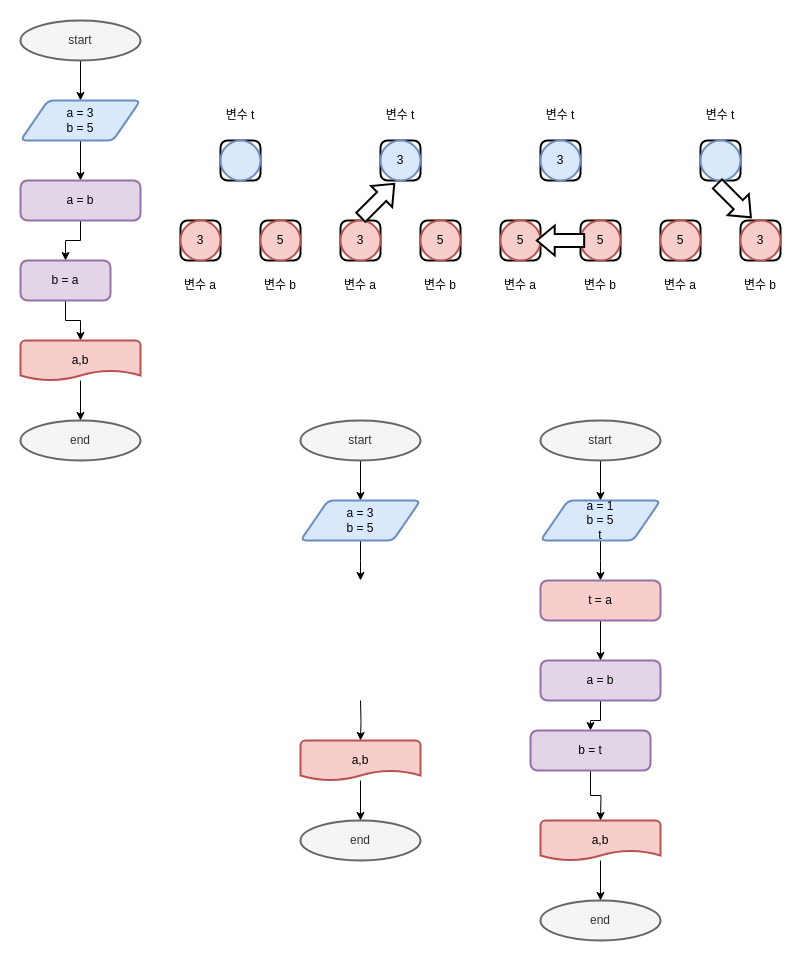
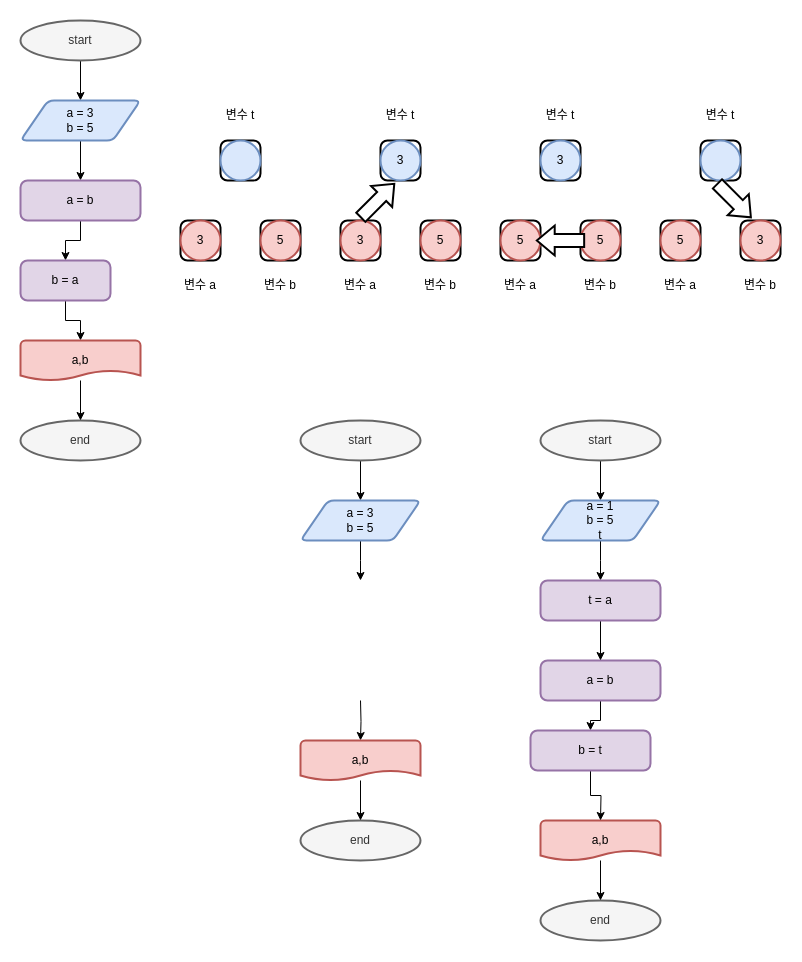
(601, 601) -> (601, 601)
